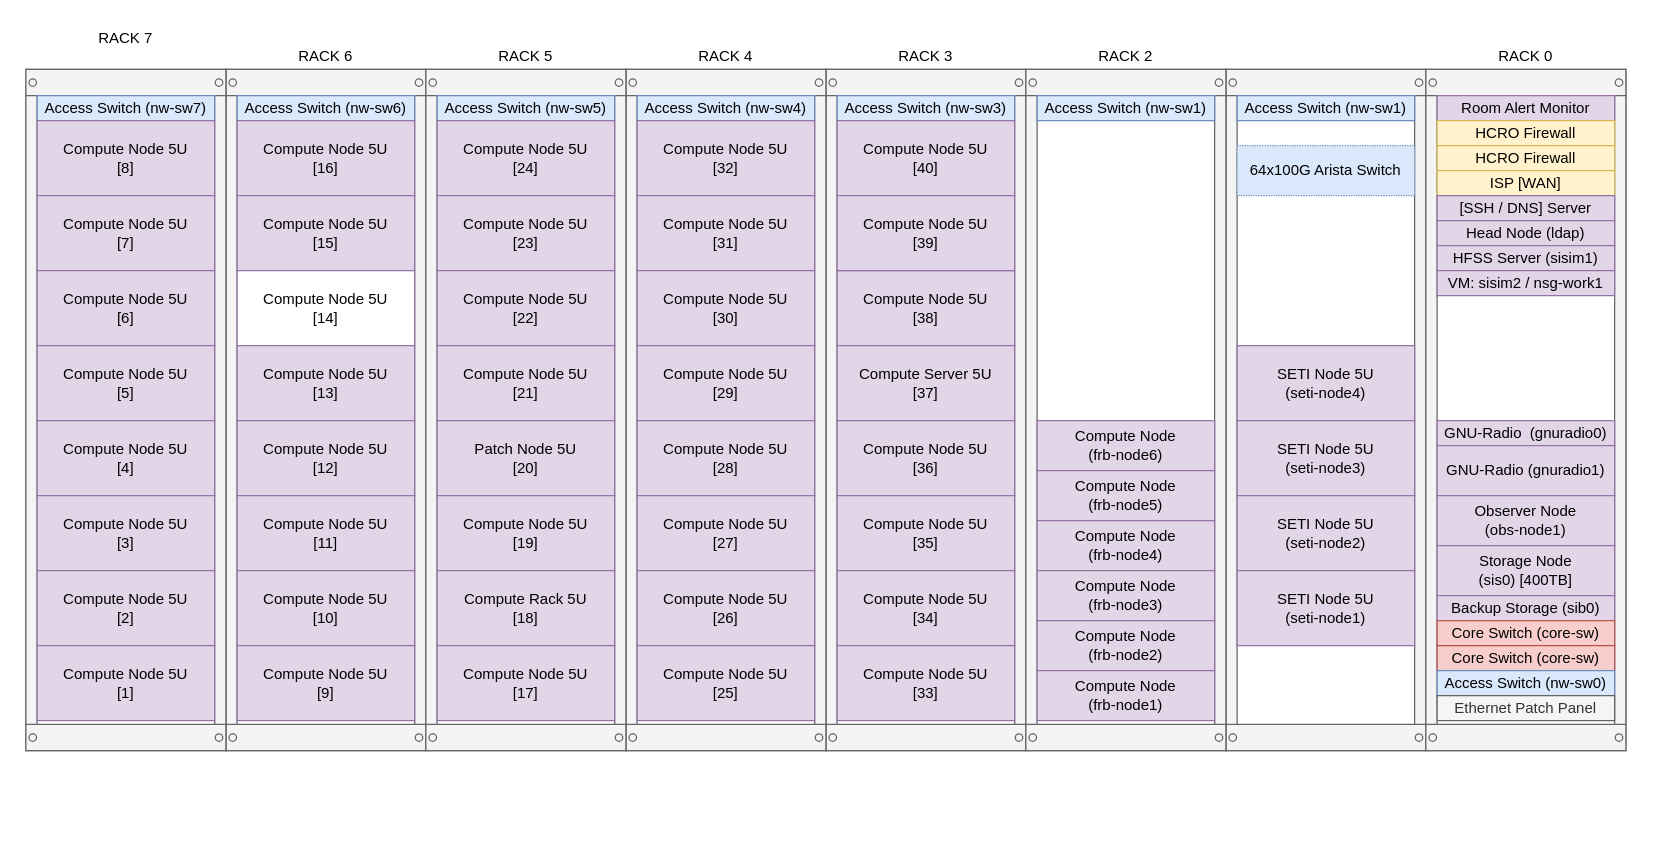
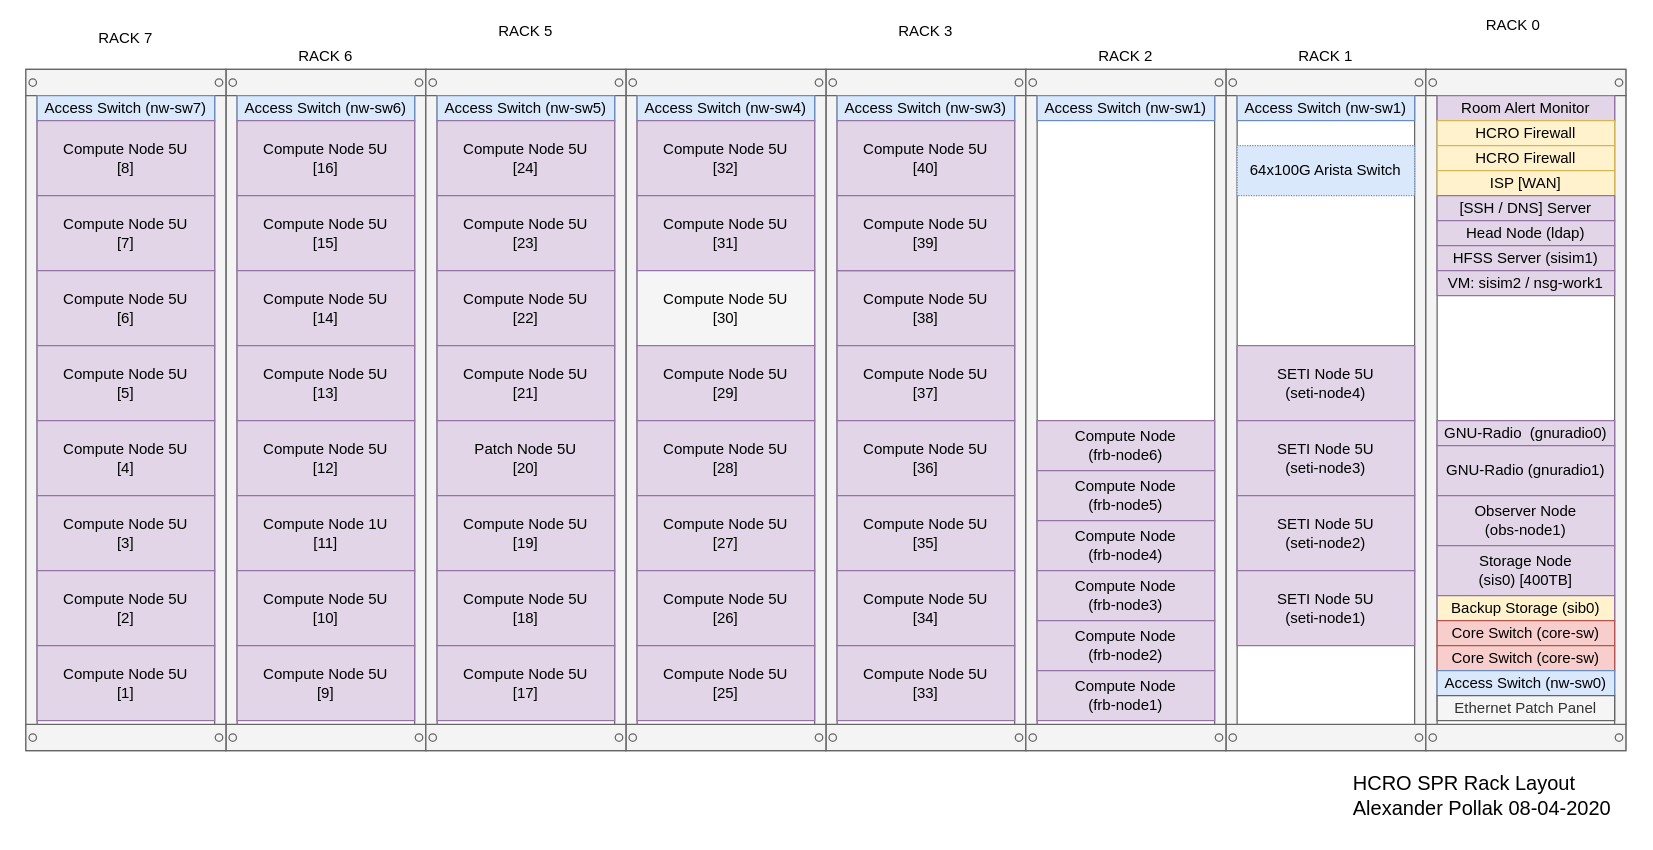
(526, 57) -> (526, 32)
(726, 57) -> none
(926, 57) -> (926, 32)
none -> (1326, 57)
(1526, 57) -> (1513, 26)
(326, 308) -> (326, 308)
(726, 308) -> (726, 308)
(926, 383) -> (926, 383)
(326, 533) -> (326, 533)
(526, 608) -> (526, 608)
(1526, 608) -> (1526, 608)
none -> (1488, 795)
